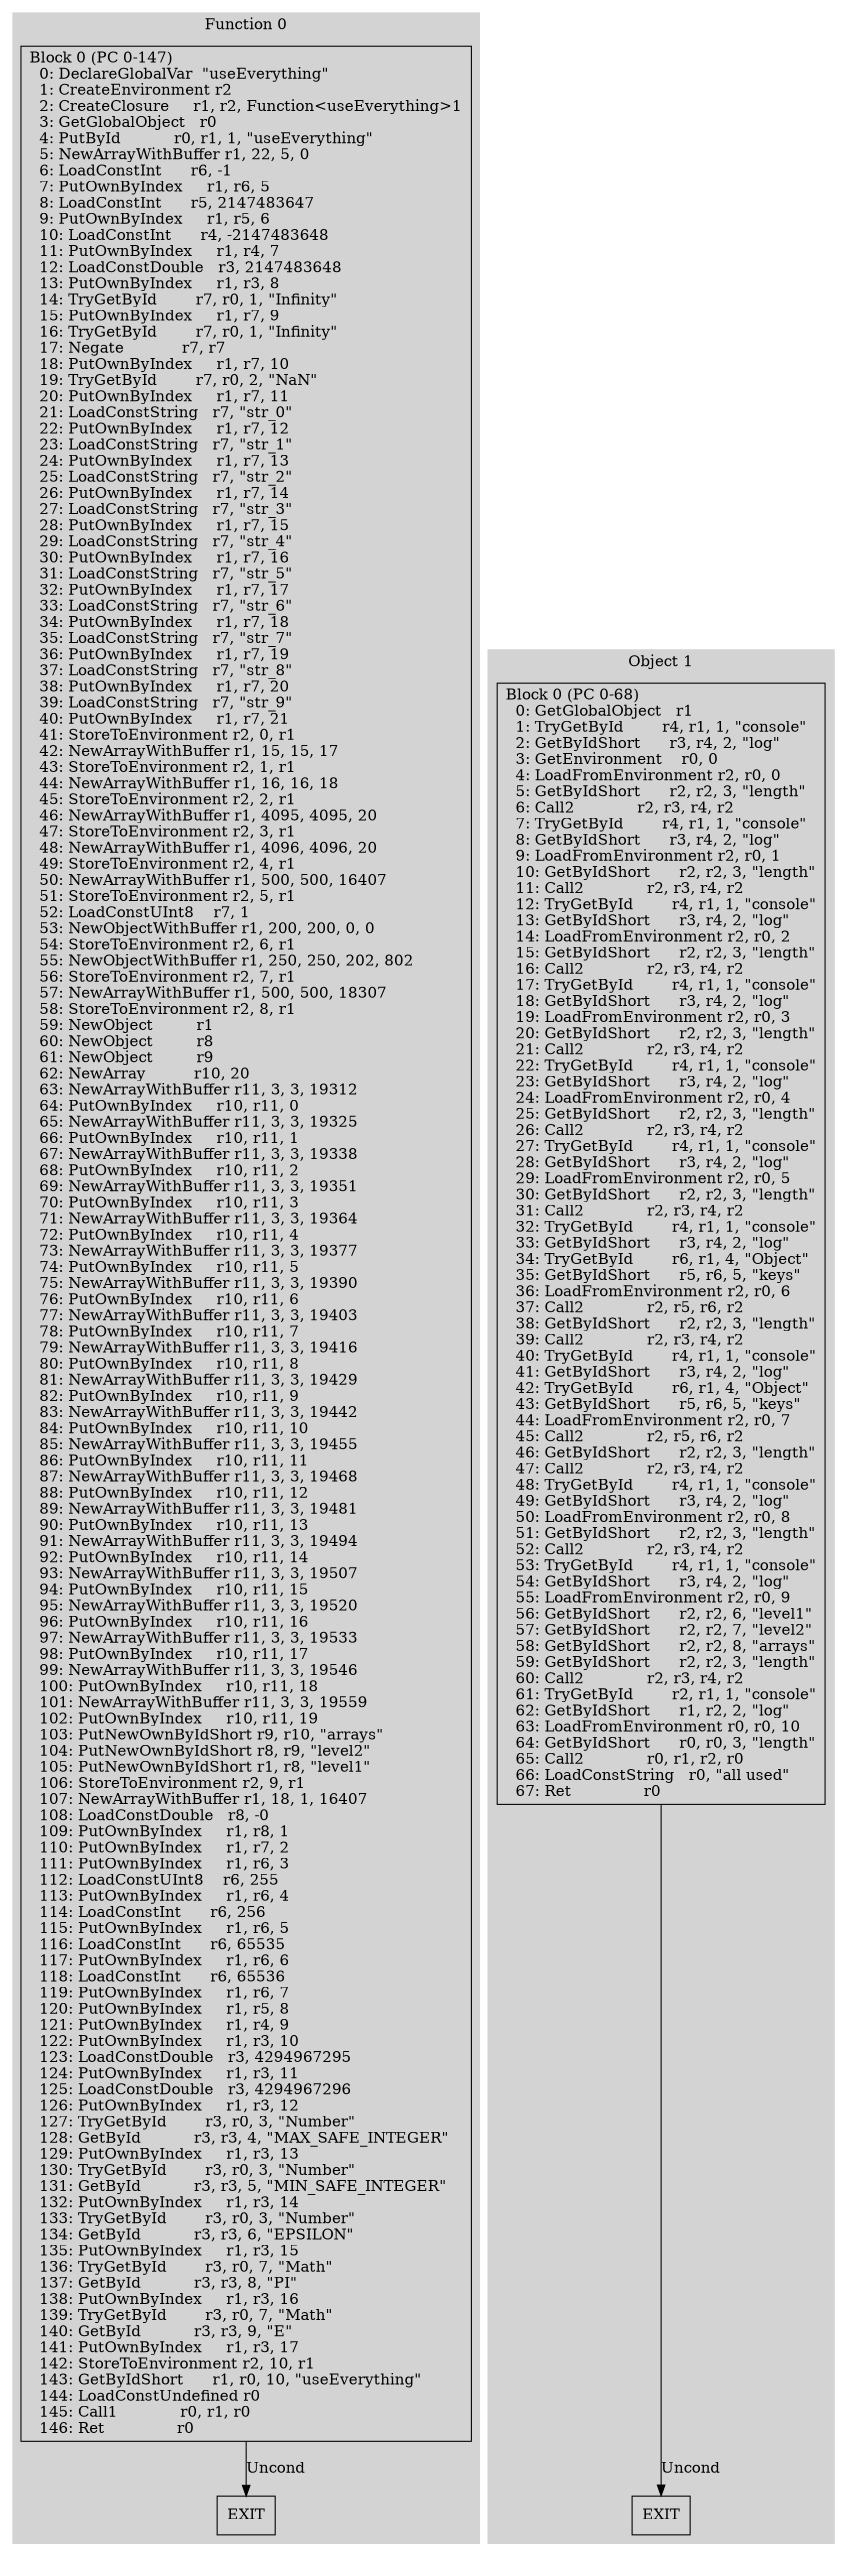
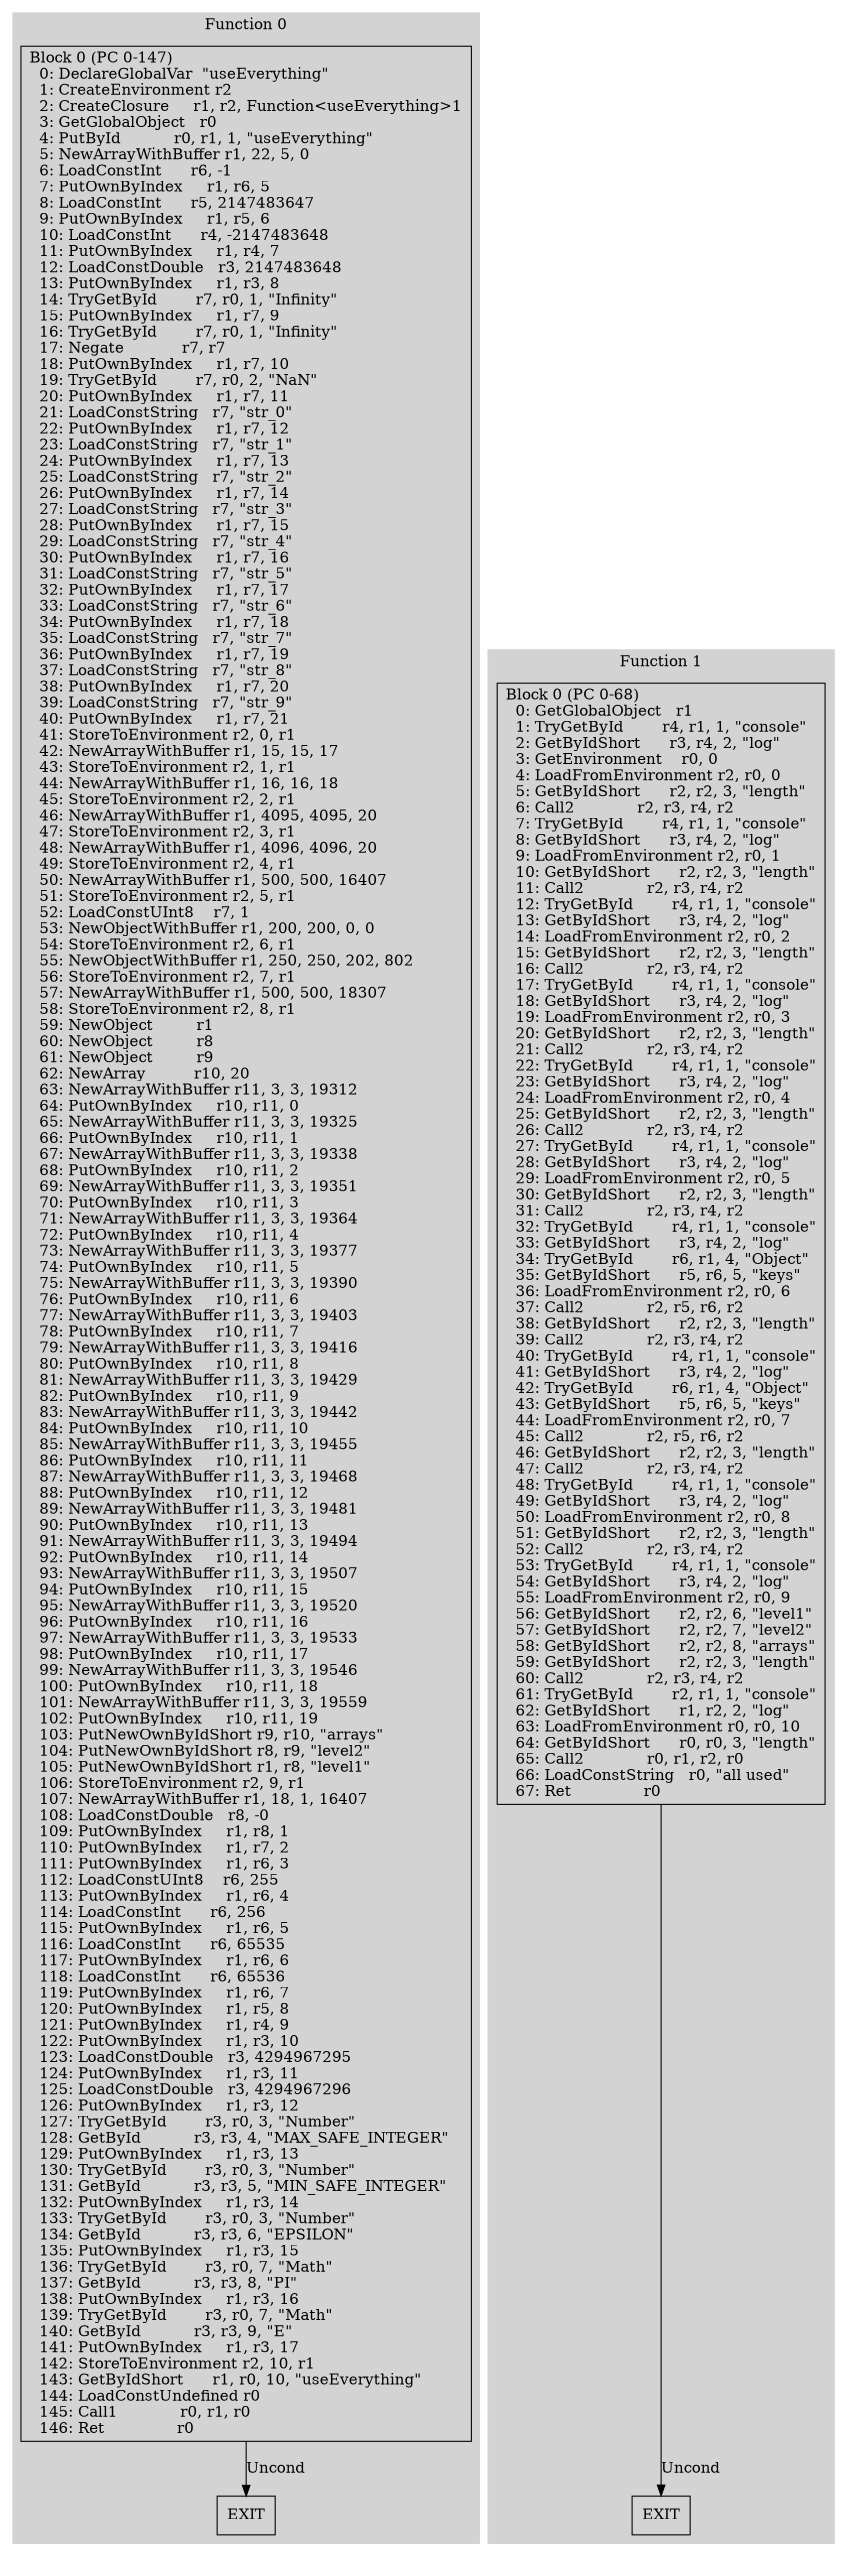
(661, 662) -> (661, 662)
